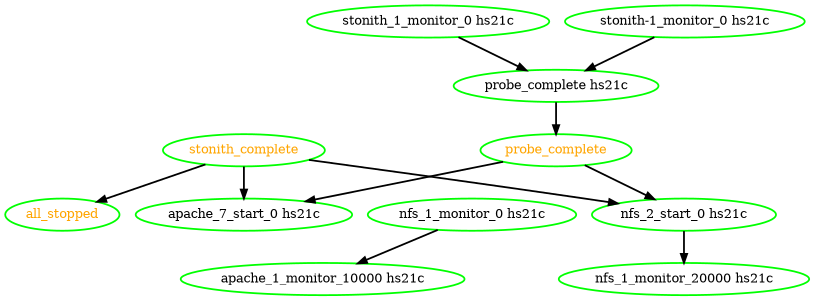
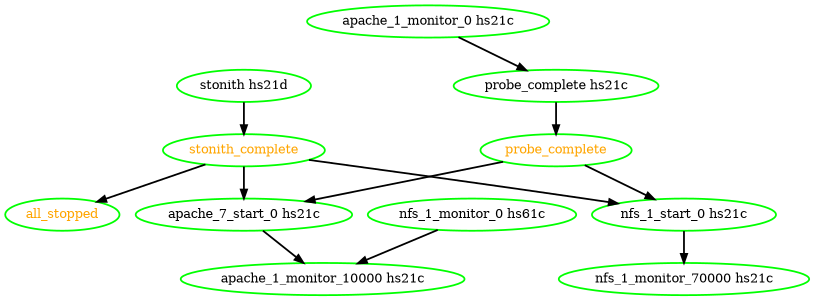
(428, 21) -> (428, 21)
(685, 21) -> none
none -> (244, 86)
(472, 215) -> (472, 215)
(684, 215) -> (684, 215)
none -> (280, 244)
(684, 279) -> (684, 279)
